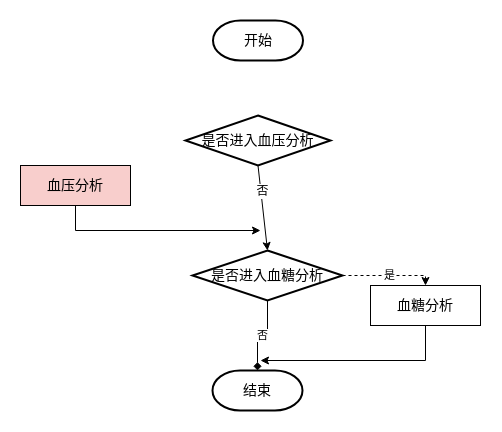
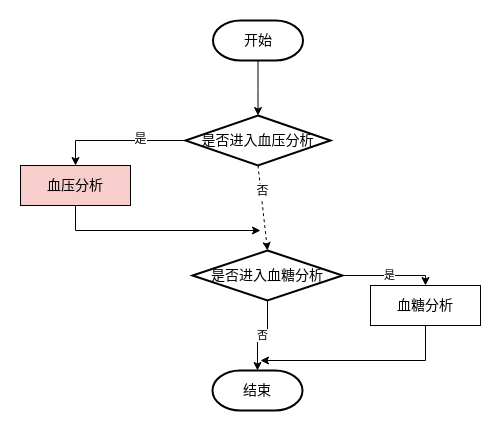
none -> (258, 85)
none -> (122, 141)
(264, 220) -> (264, 220)
(364, 276) -> (364, 276)
(258, 361) -> (258, 362)
